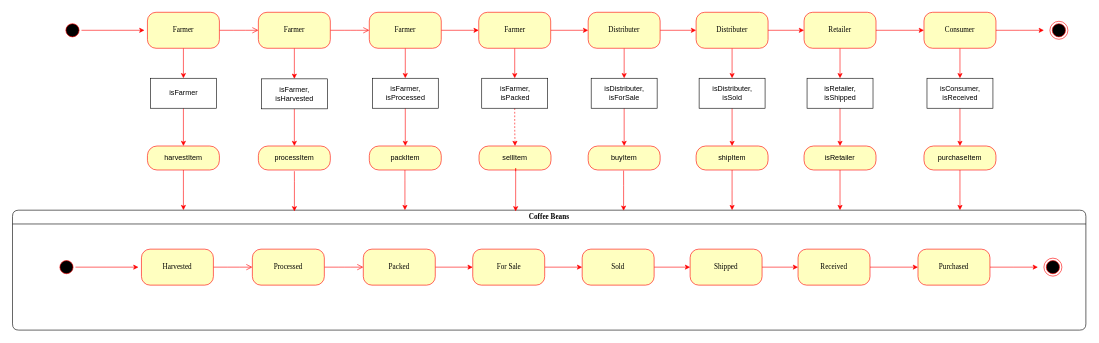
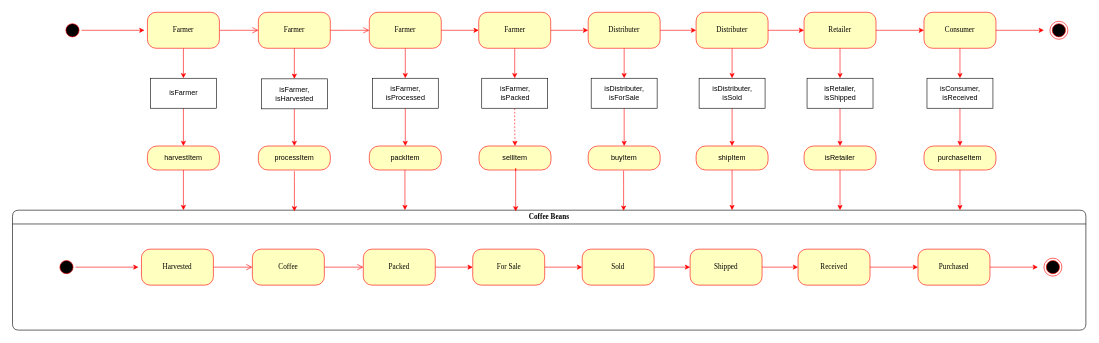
(288, 267) -> (288, 267)
